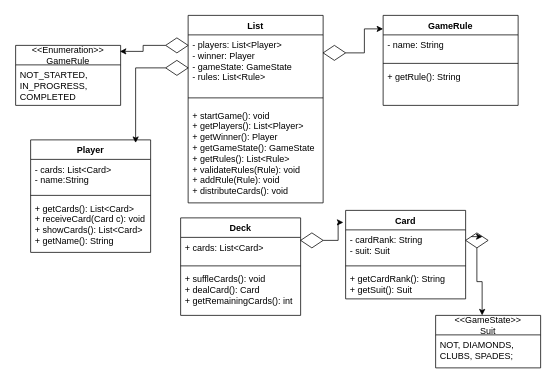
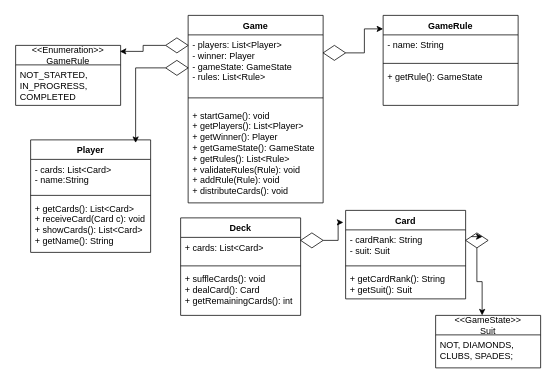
(255, 26) -> (255, 26)
(429, 77) -> (438, 77)
